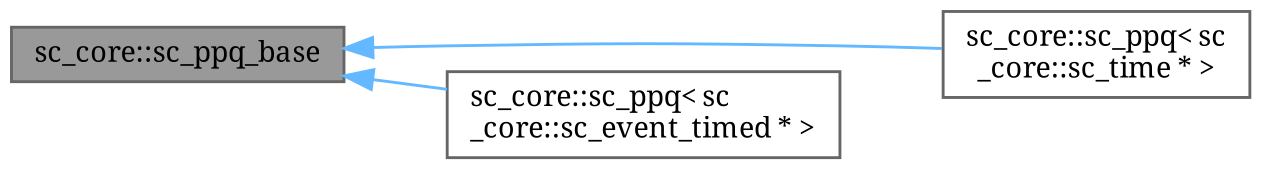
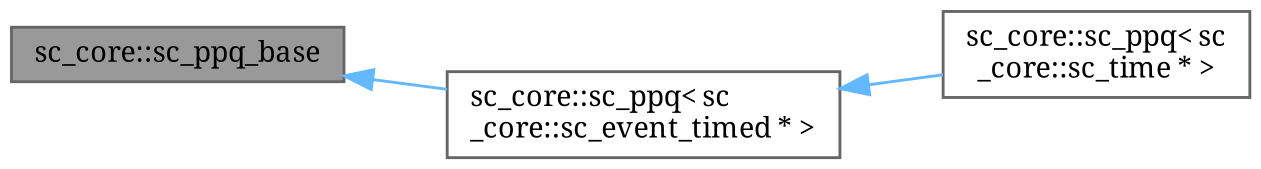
(658, 44) -> (906, 80)
